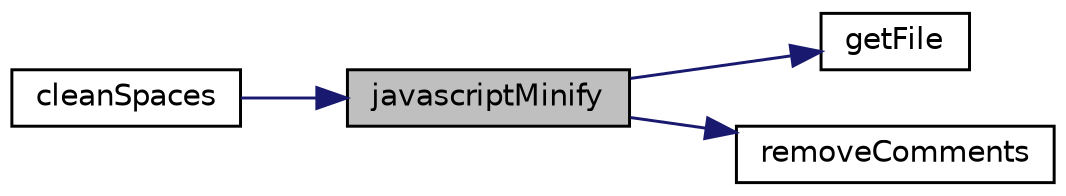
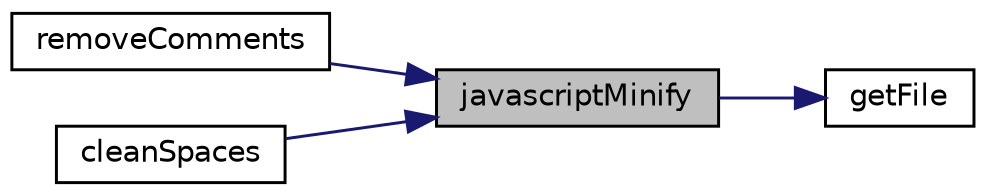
(668, 123) -> (368, 69)
